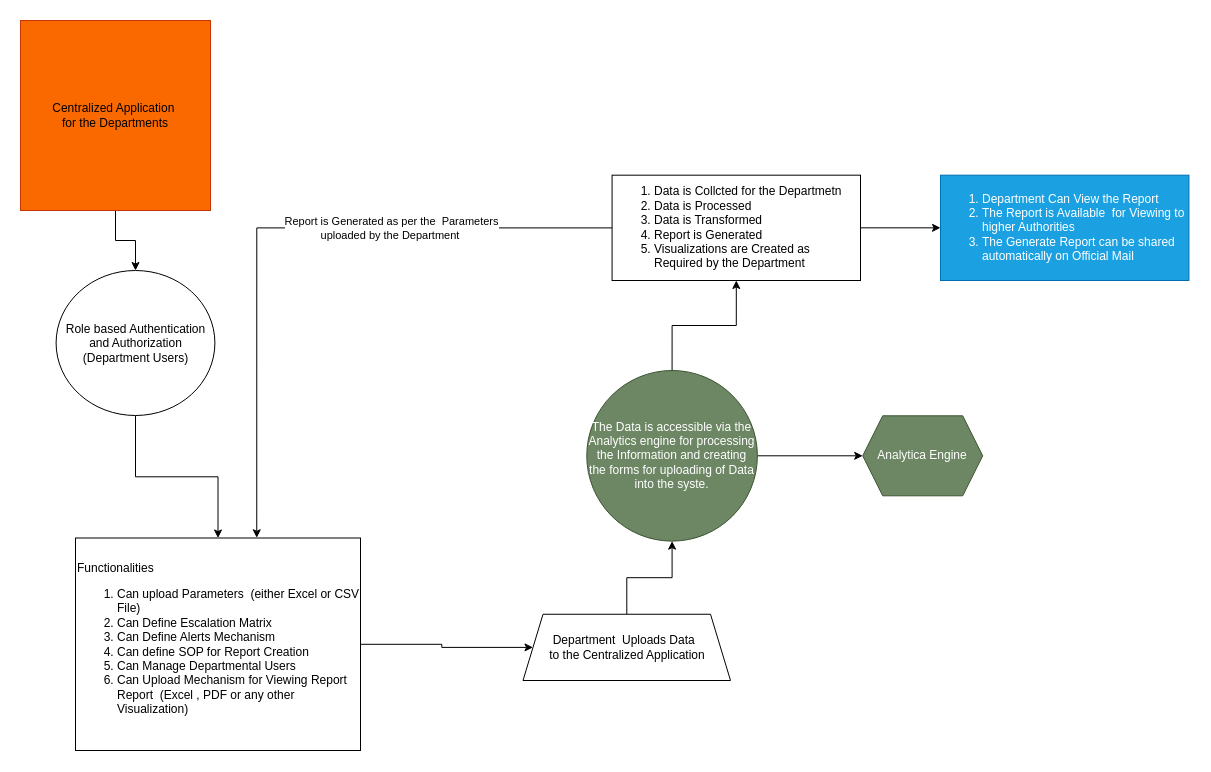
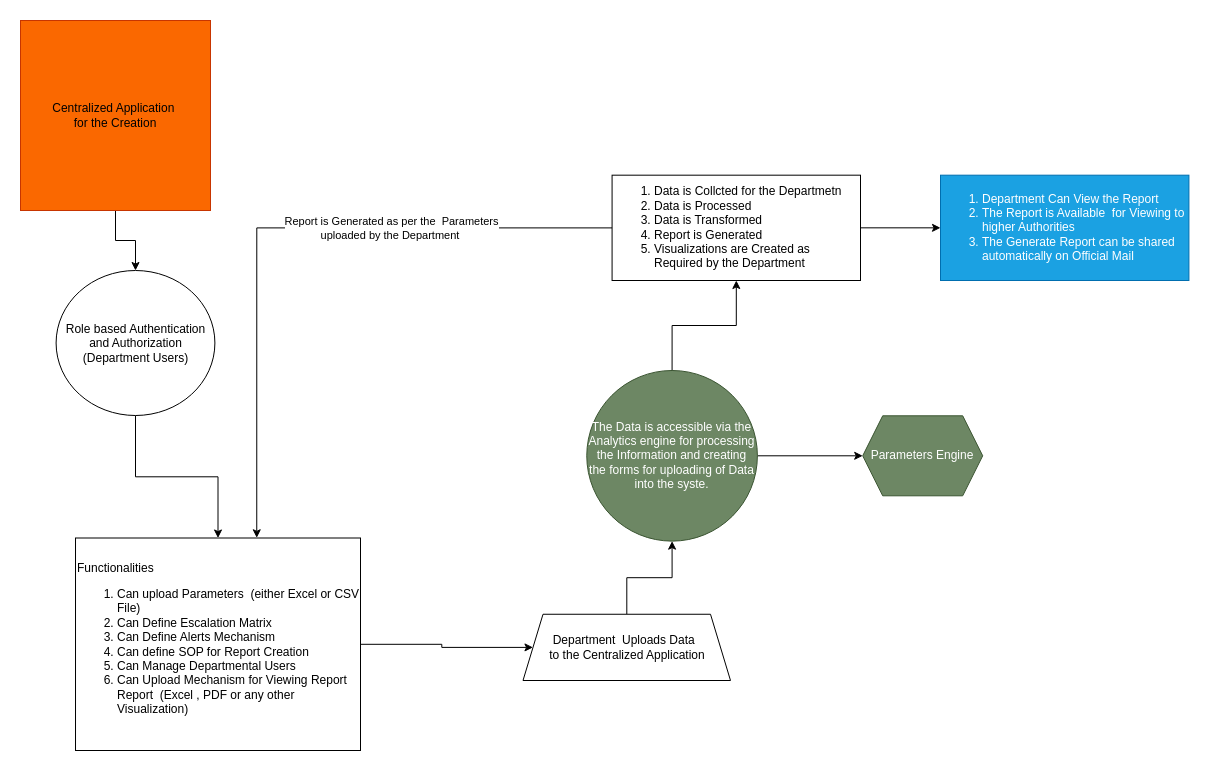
(116, 116) -> (116, 116)
(923, 456) -> (923, 456)
